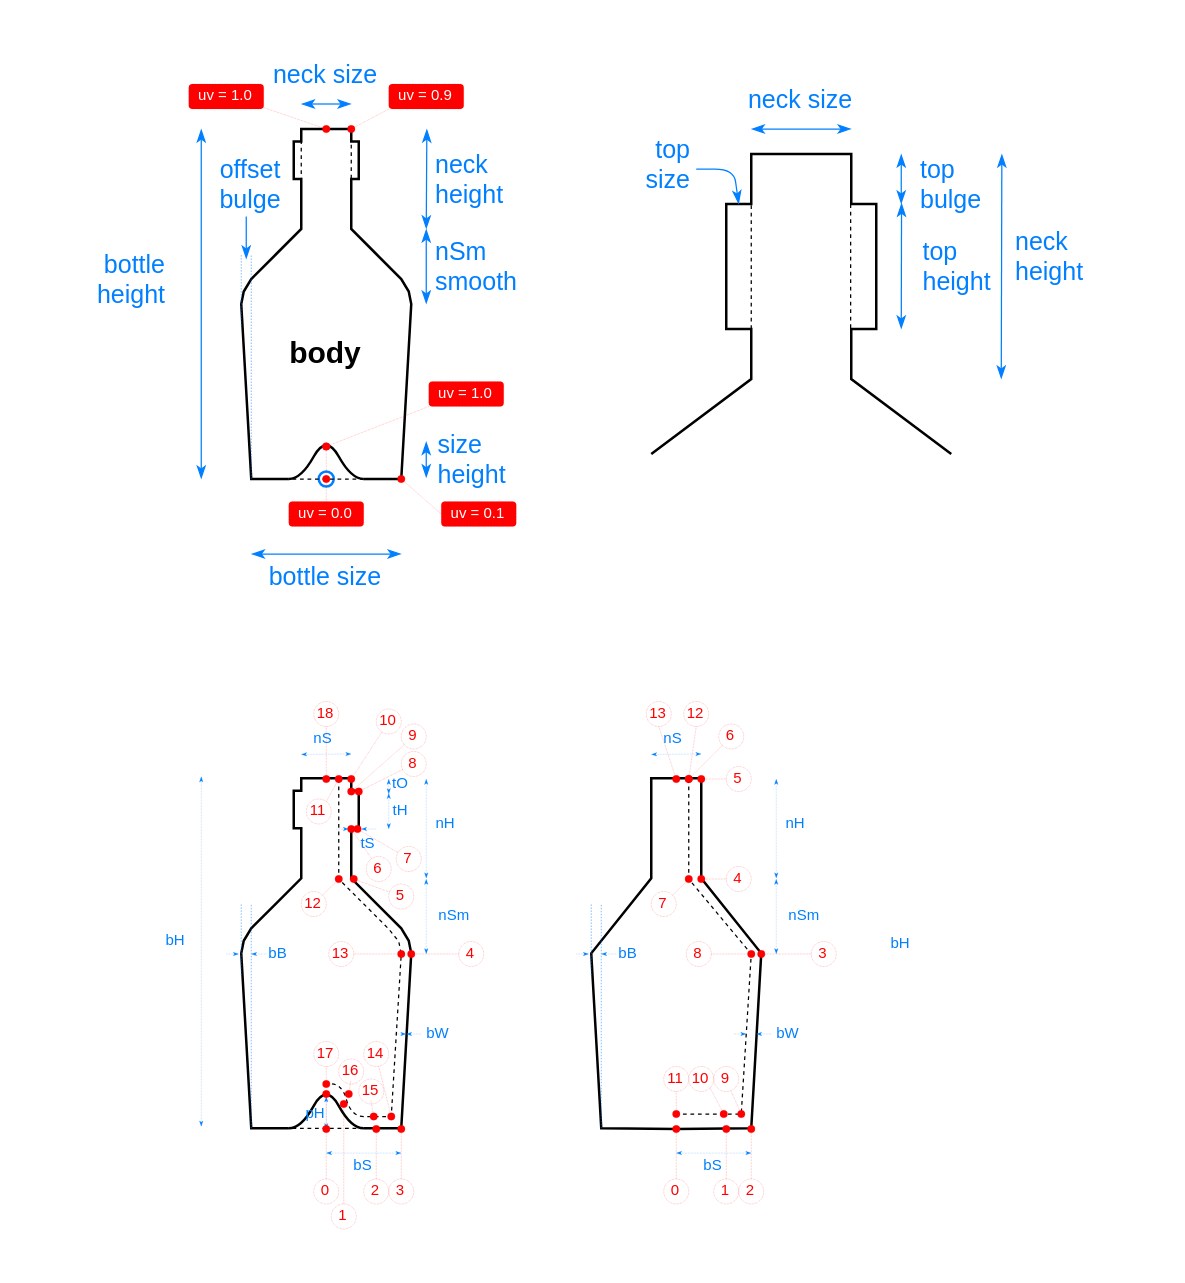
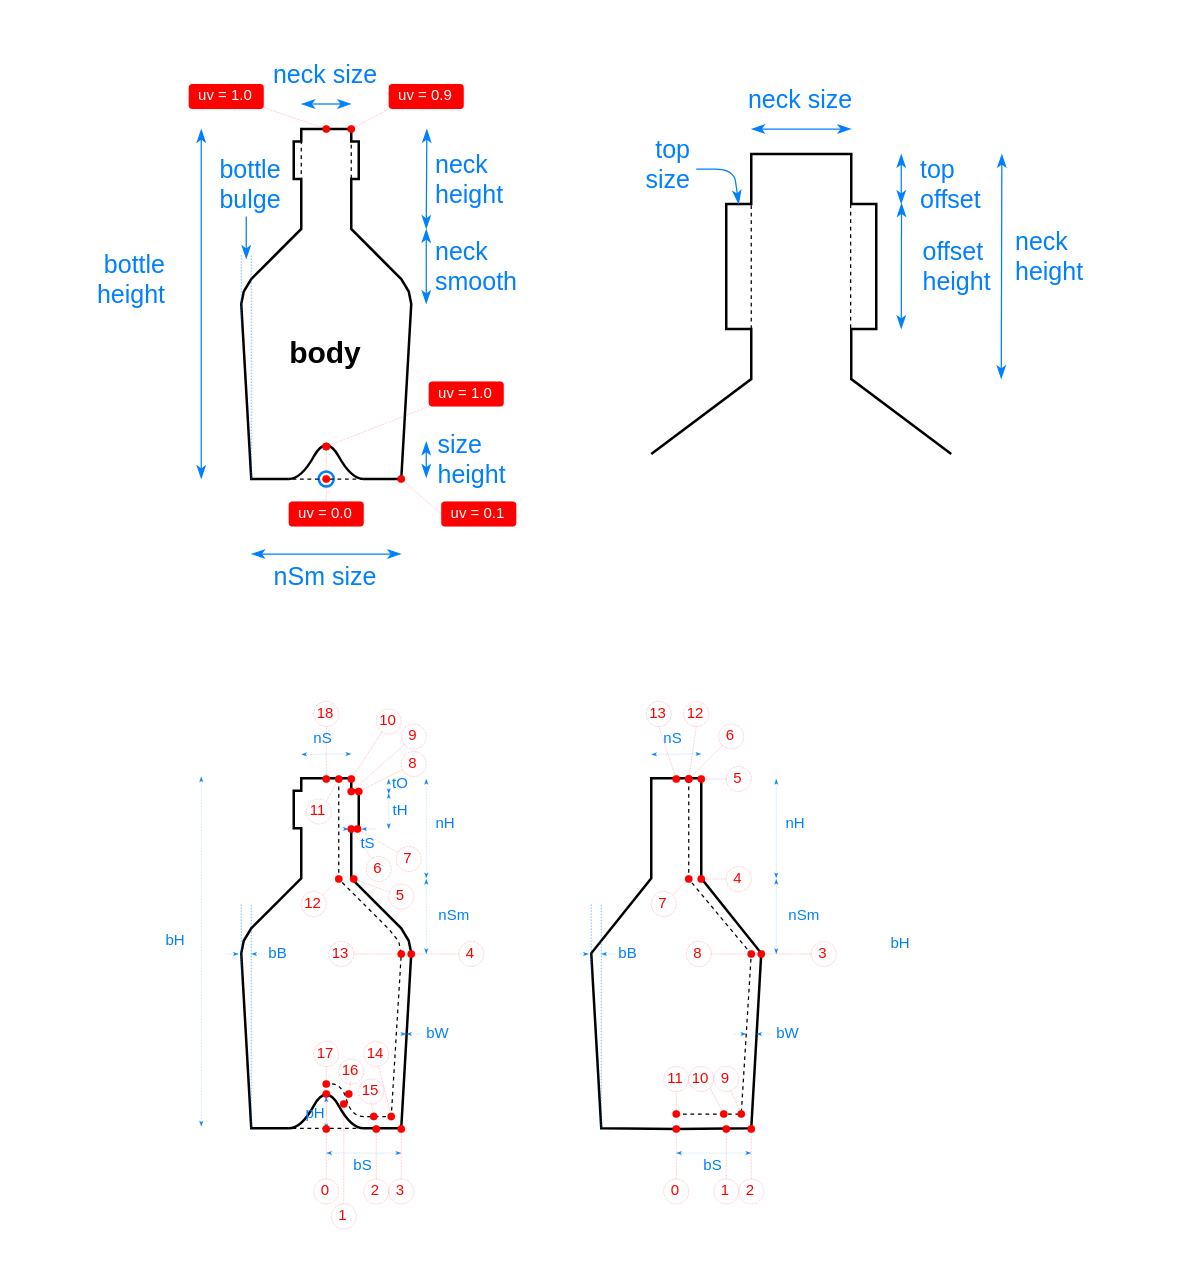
(251, 184) -> (251, 184)
(951, 184) -> (951, 184)
(478, 266) -> (478, 266)
(963, 266) -> (966, 266)
(326, 576) -> (326, 576)
